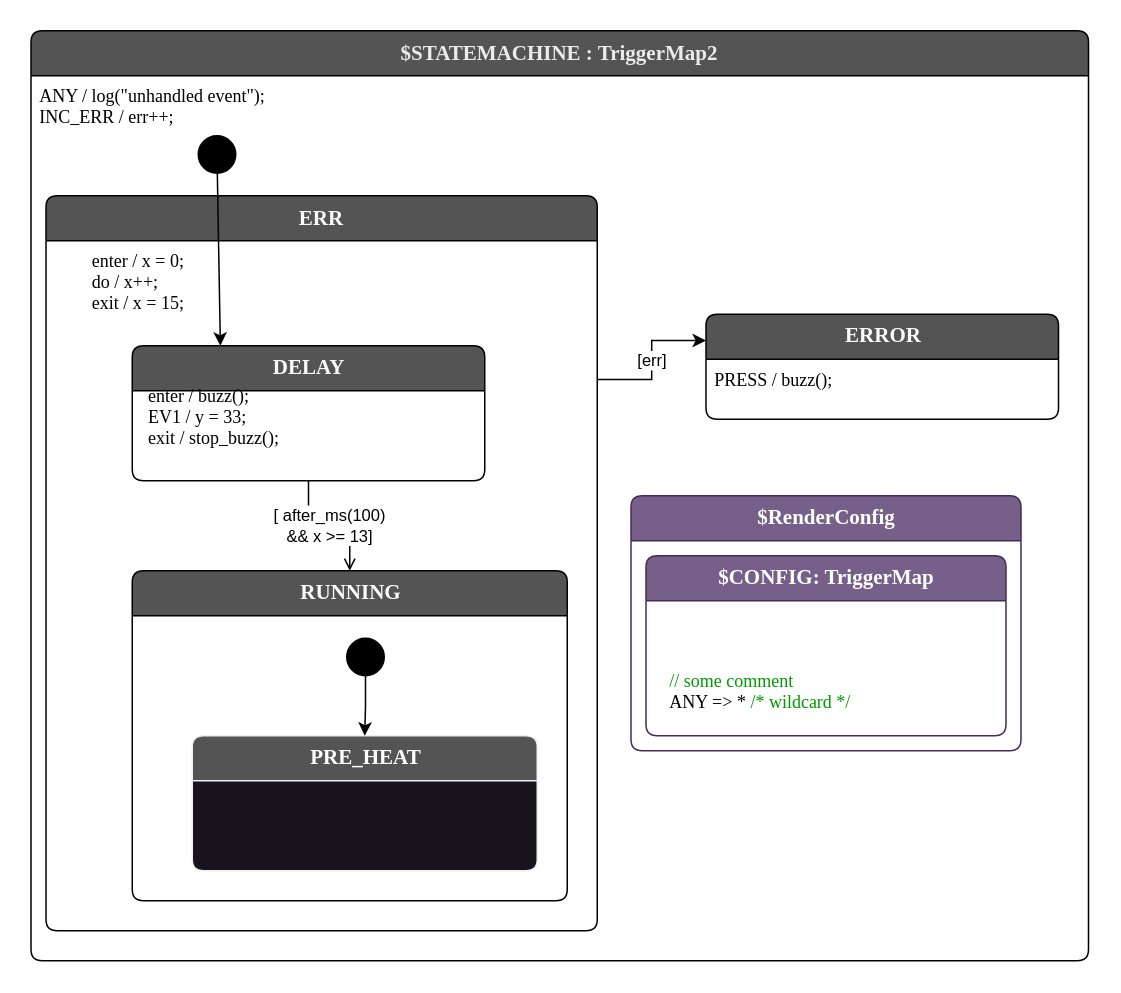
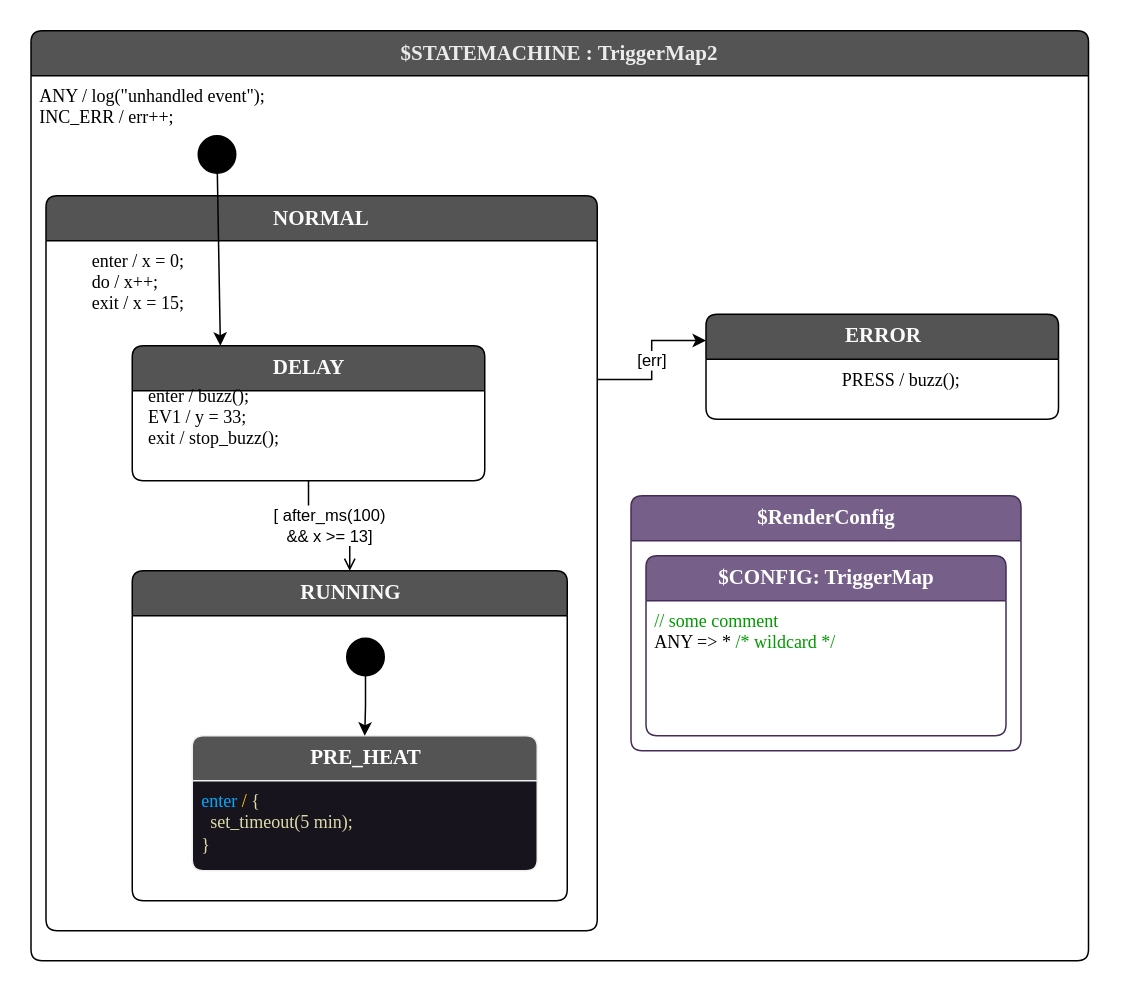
(321, 218) -> (321, 218)
(803, 382) -> (931, 382)
(803, 691) -> (788, 631)
none -> (327, 826)
